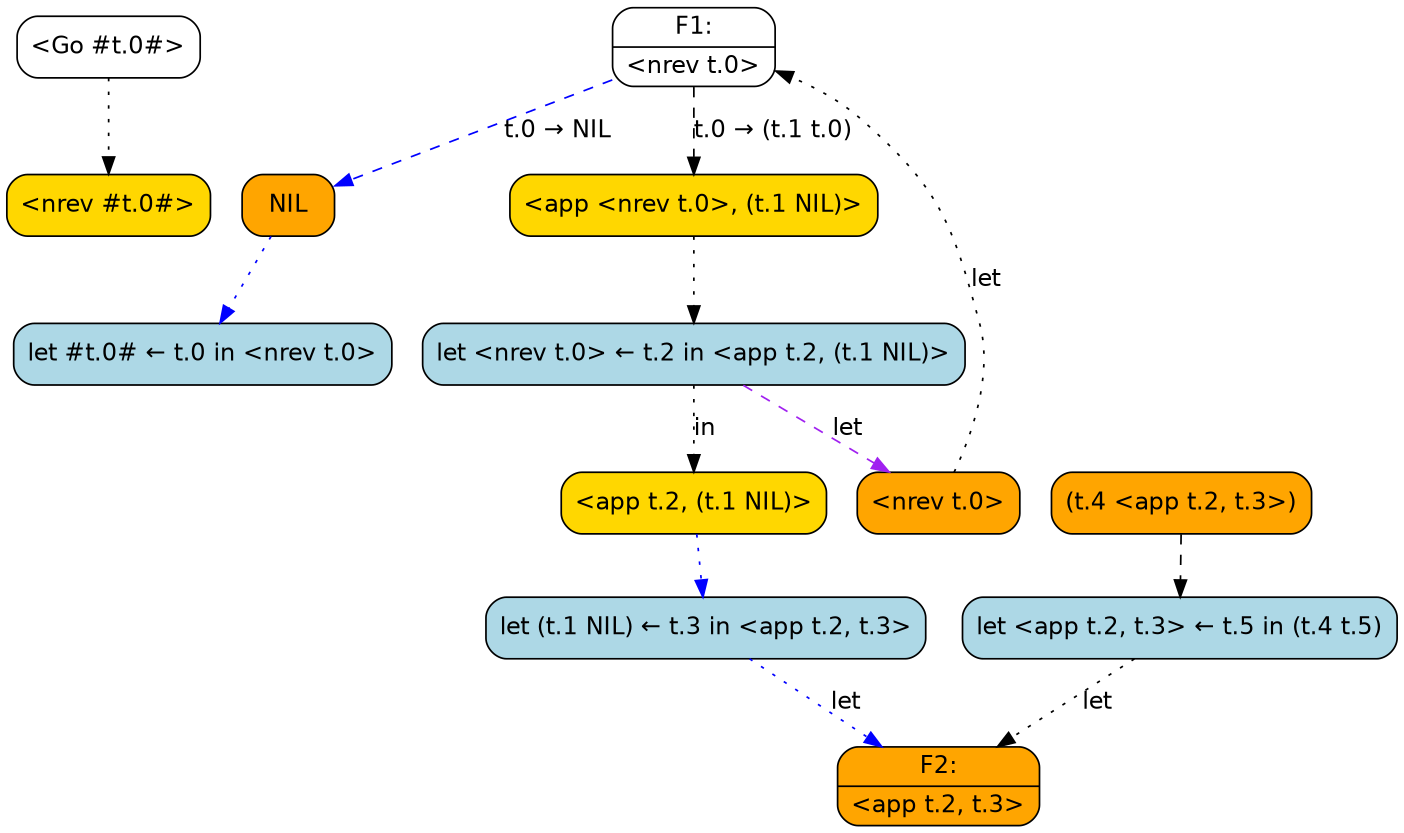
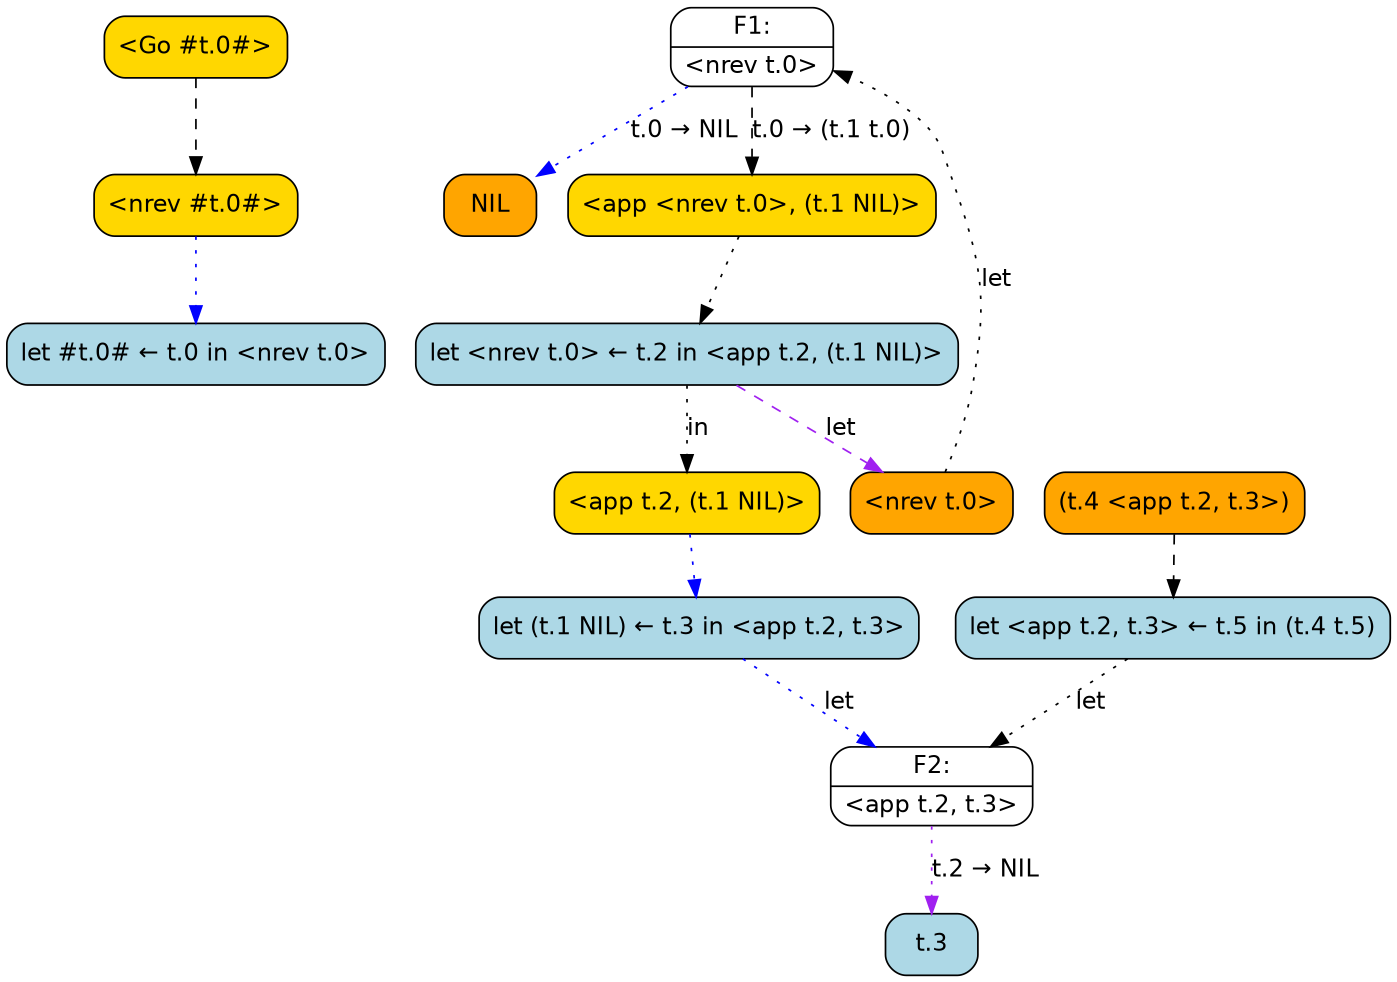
(109, 47) -> (196, 47)
(109, 117) -> (196, 117)
(482, 130) -> (620, 127)
(250, 272) -> (196, 271)
(939, 786) -> (932, 786)
none -> (932, 945)
